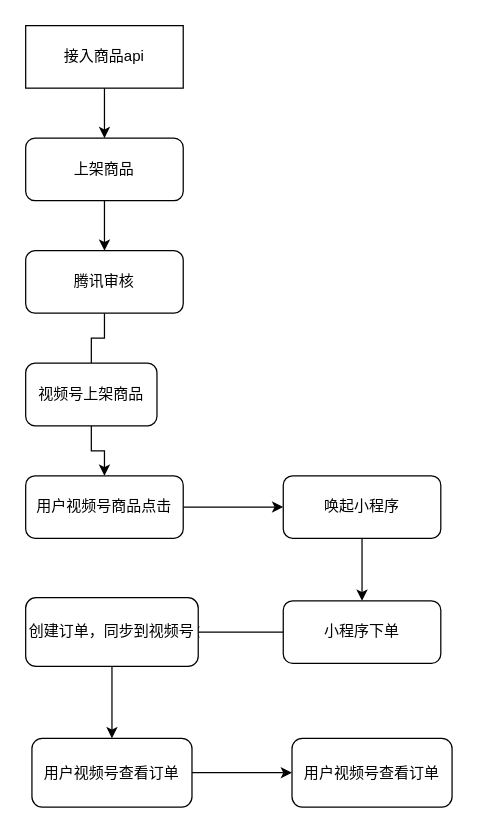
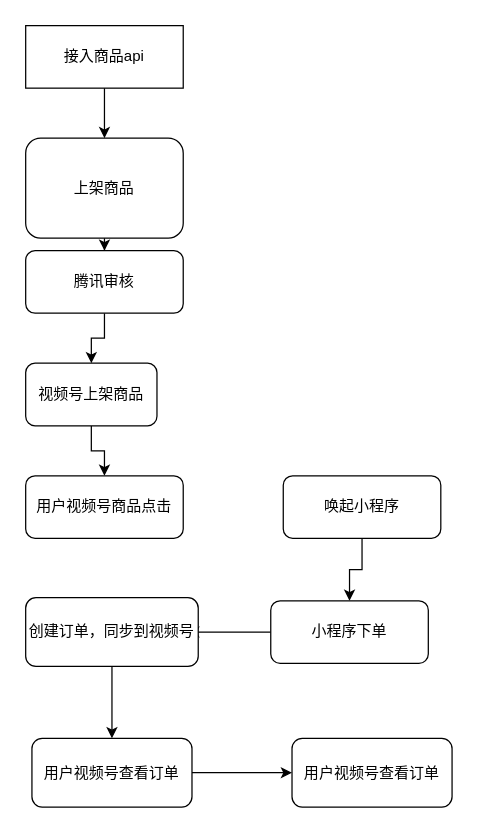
(104, 169) -> (104, 188)
(91, 357) -> (91, 353)
(229, 507) -> none
(362, 632) -> (349, 632)
